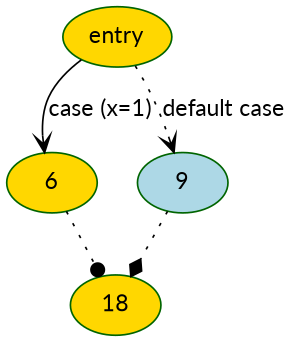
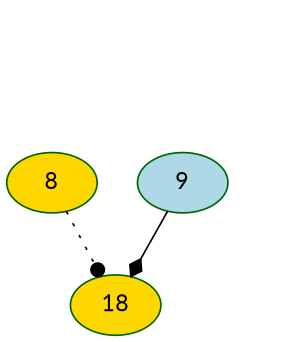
(117, 37) -> none
(52, 183) -> (52, 183)
(154, 235) -> (154, 235)
